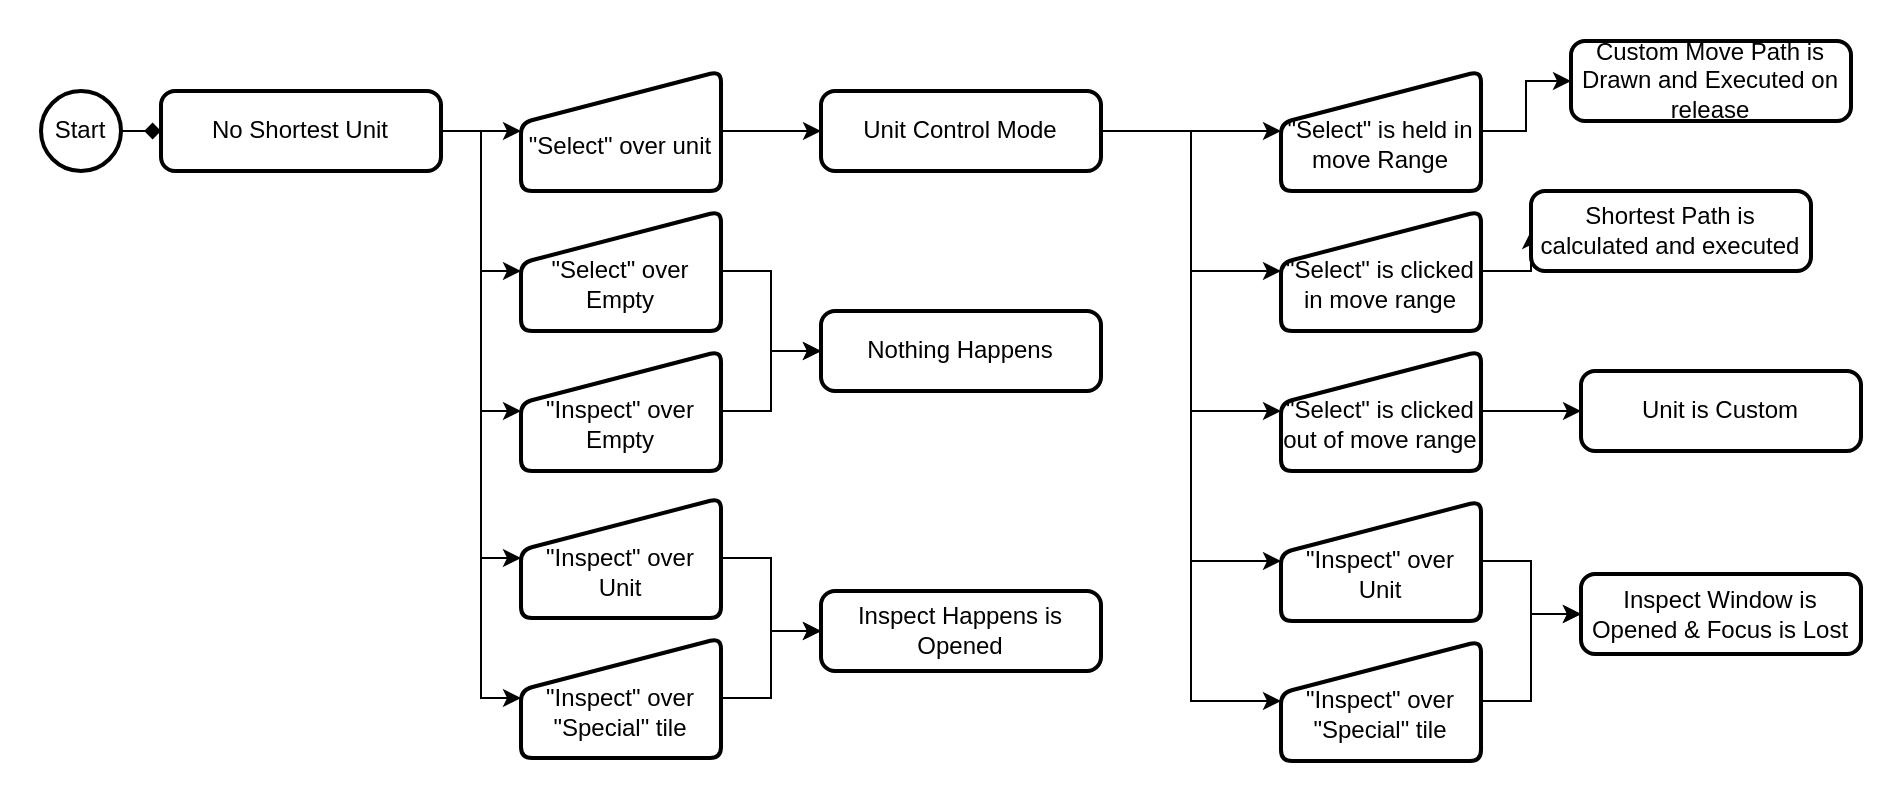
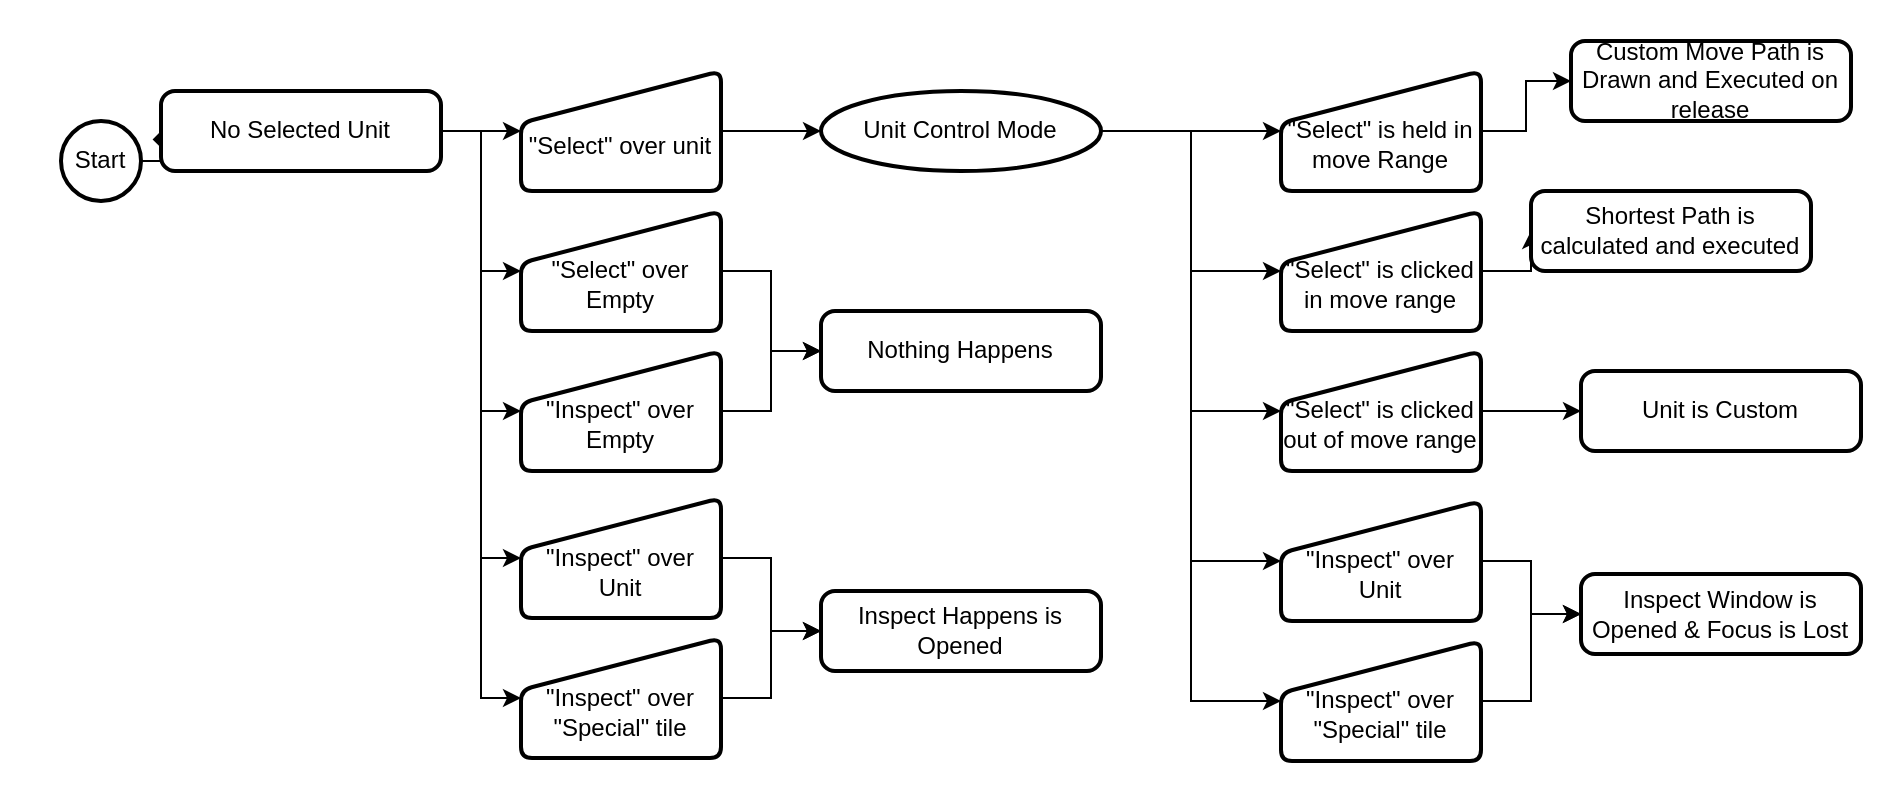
(81, 131) -> (101, 161)
(301, 131) -> (301, 131)
(961, 131) -> (961, 131)
